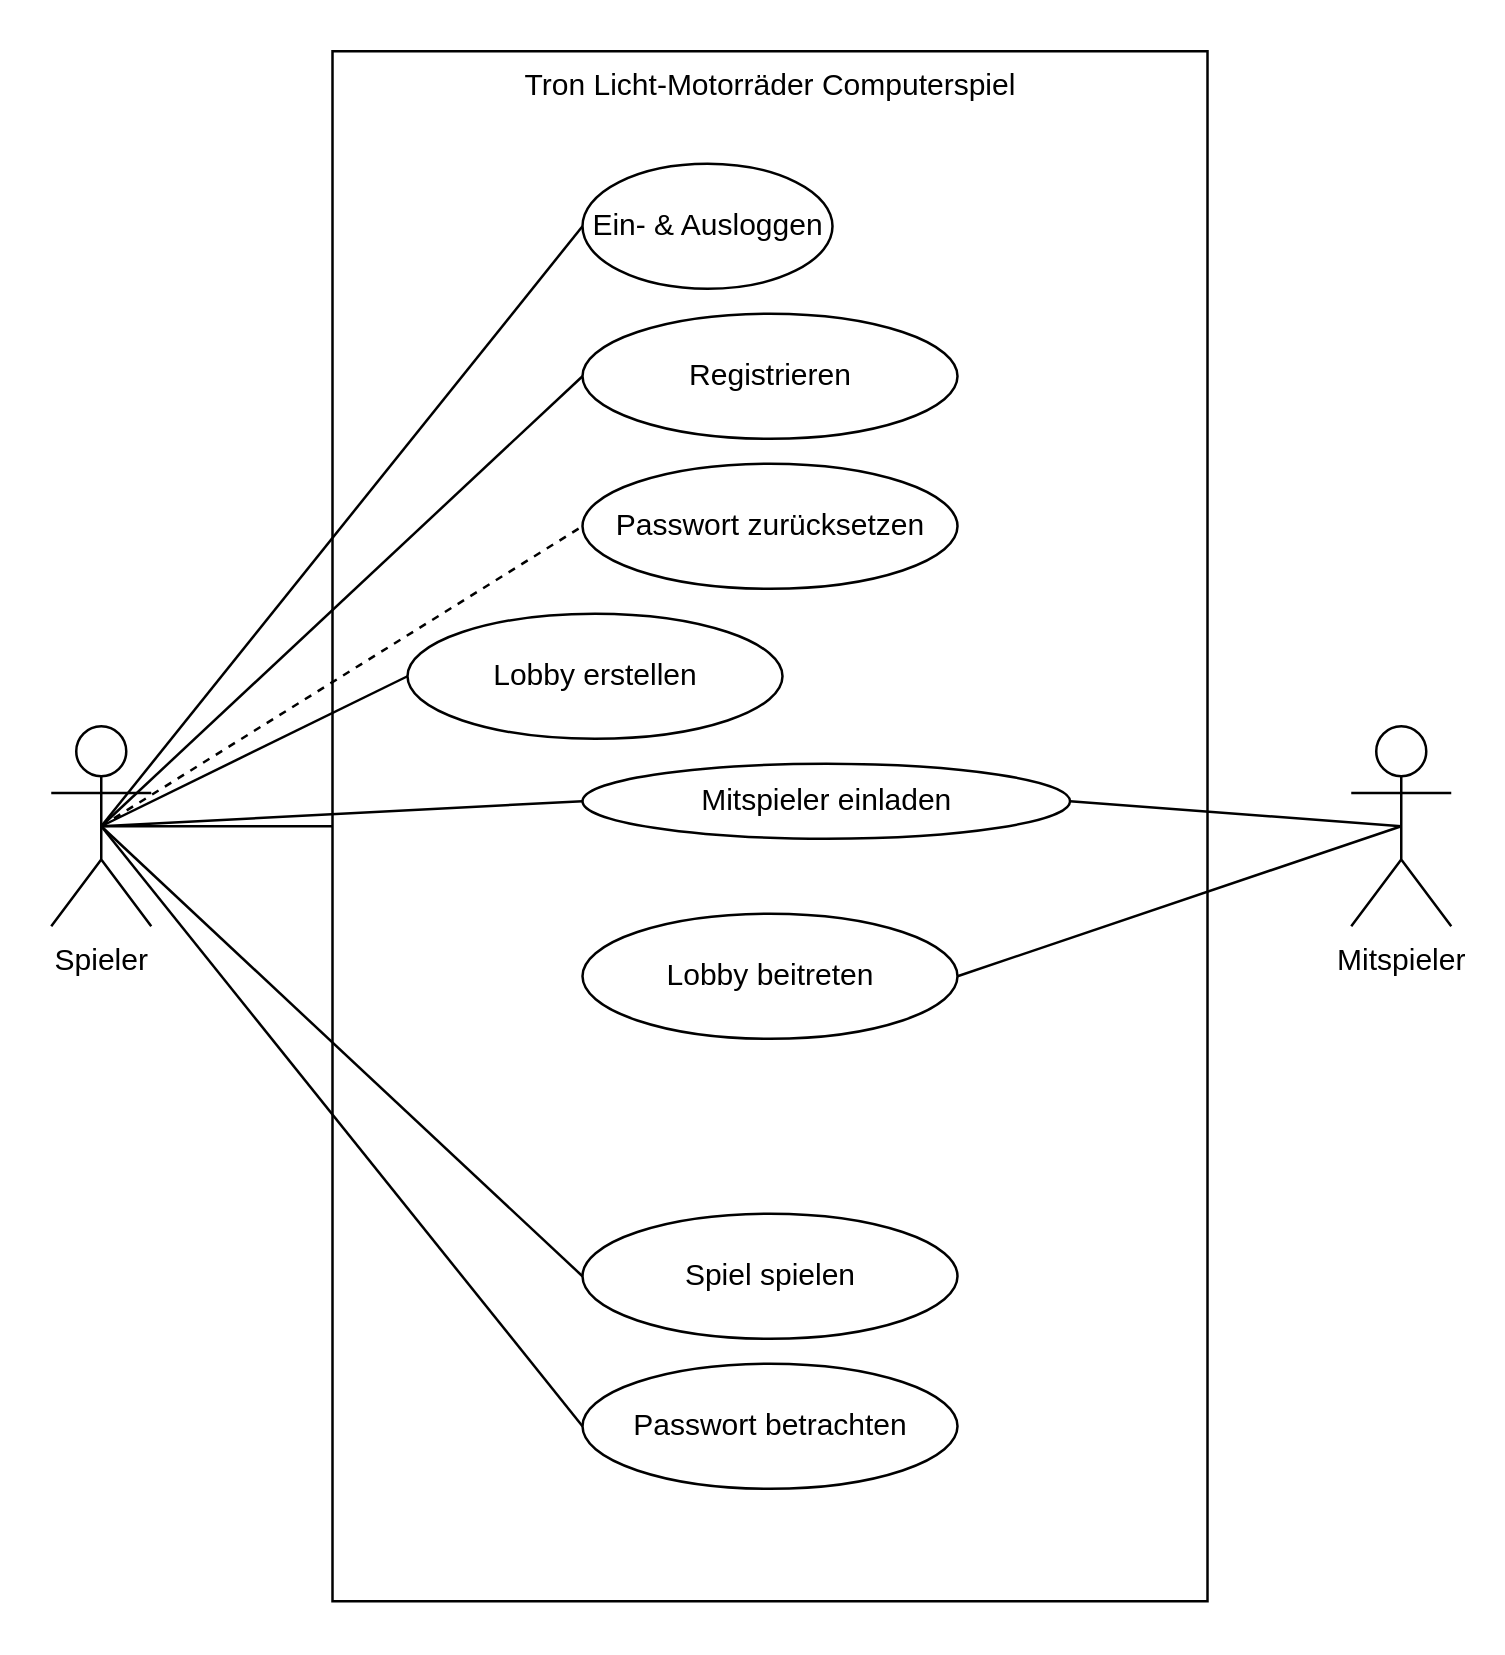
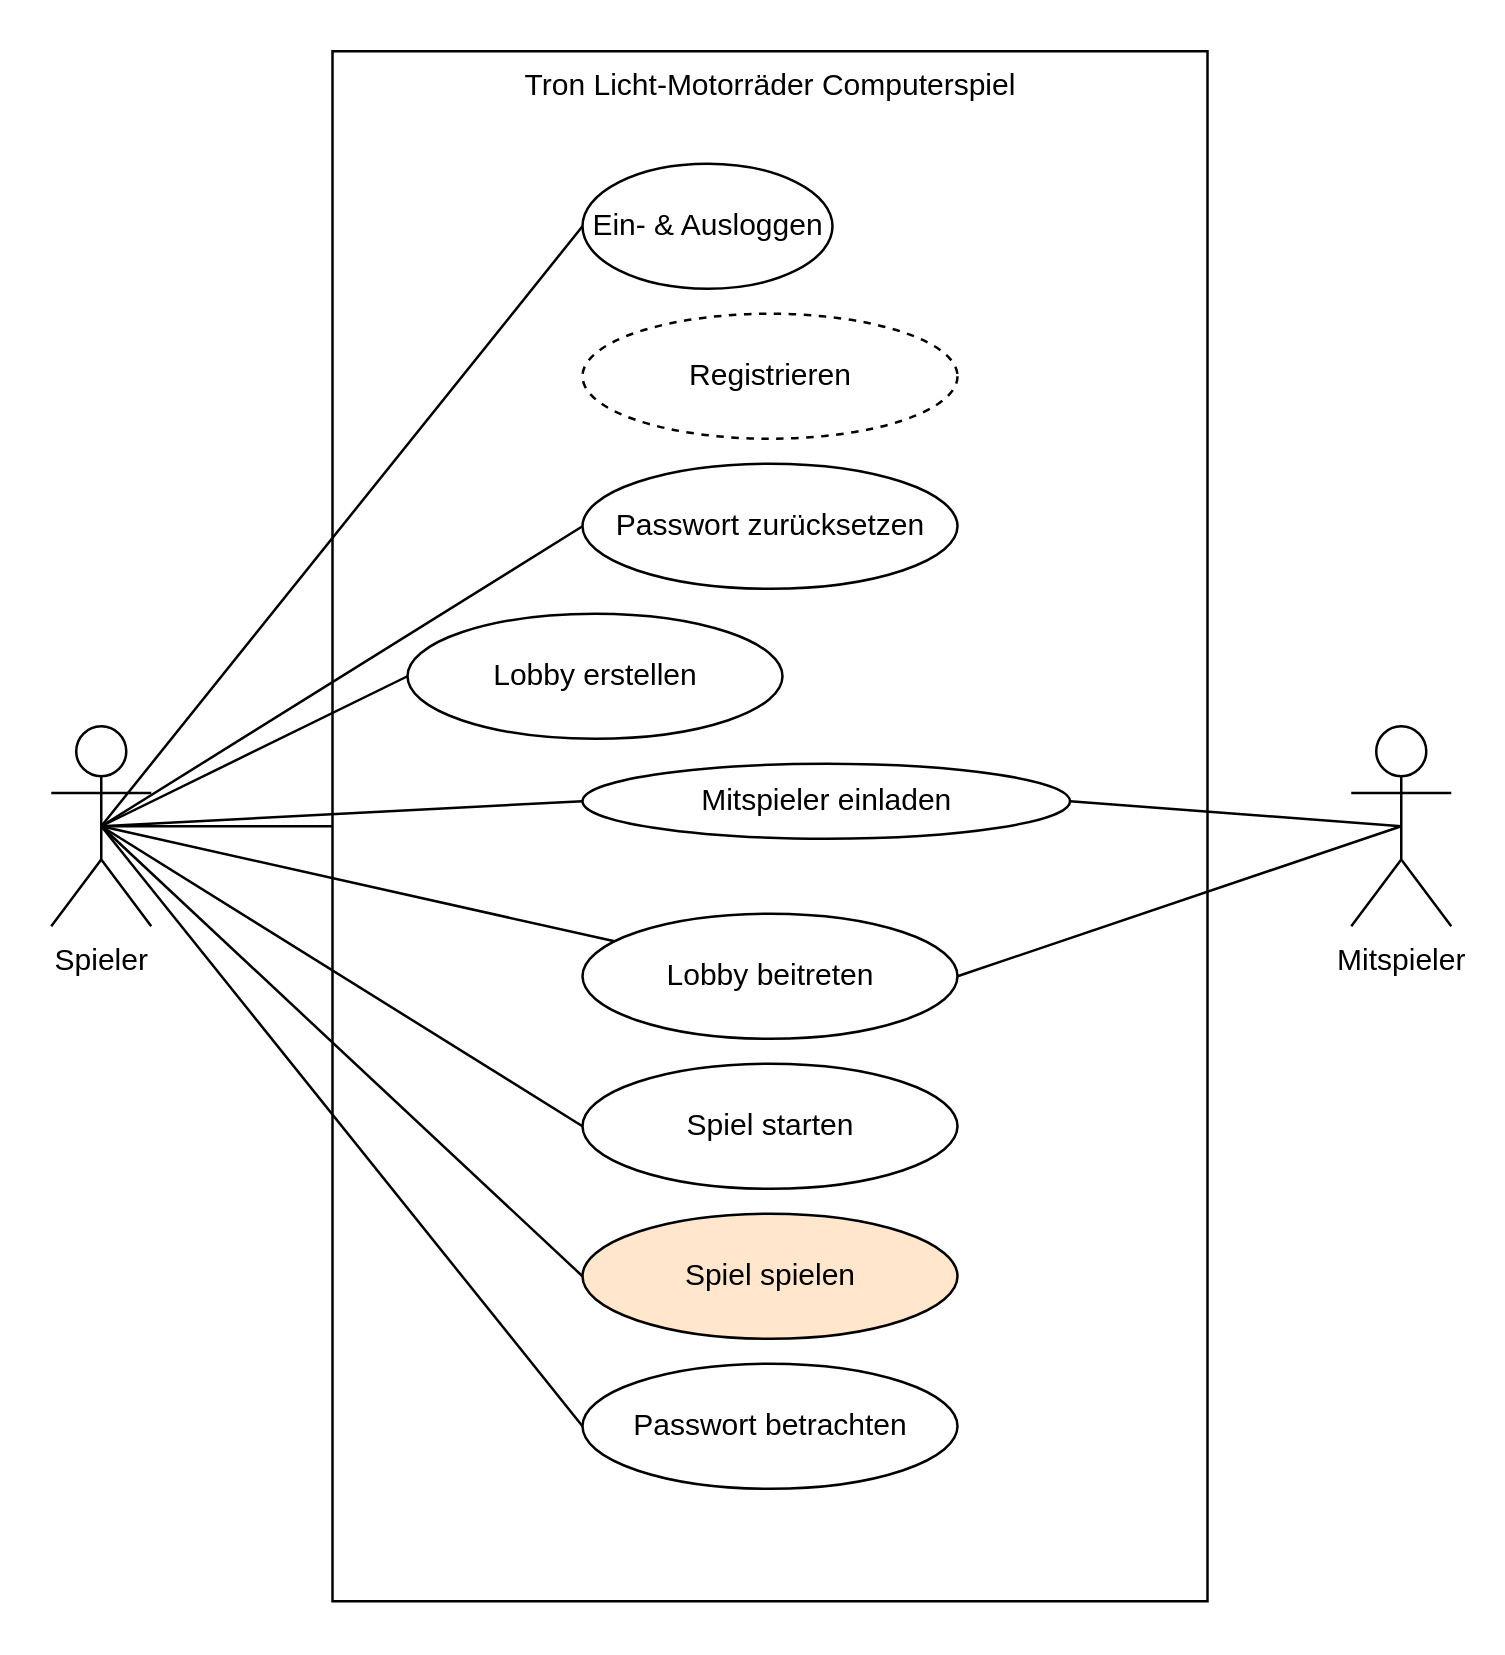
(770, 376) -> (770, 376)
(362, 582) -> (370, 886)
(368, 660) -> (368, 660)
none -> (352, 982)
none -> (770, 1126)
(770, 1276) -> (770, 1276)
